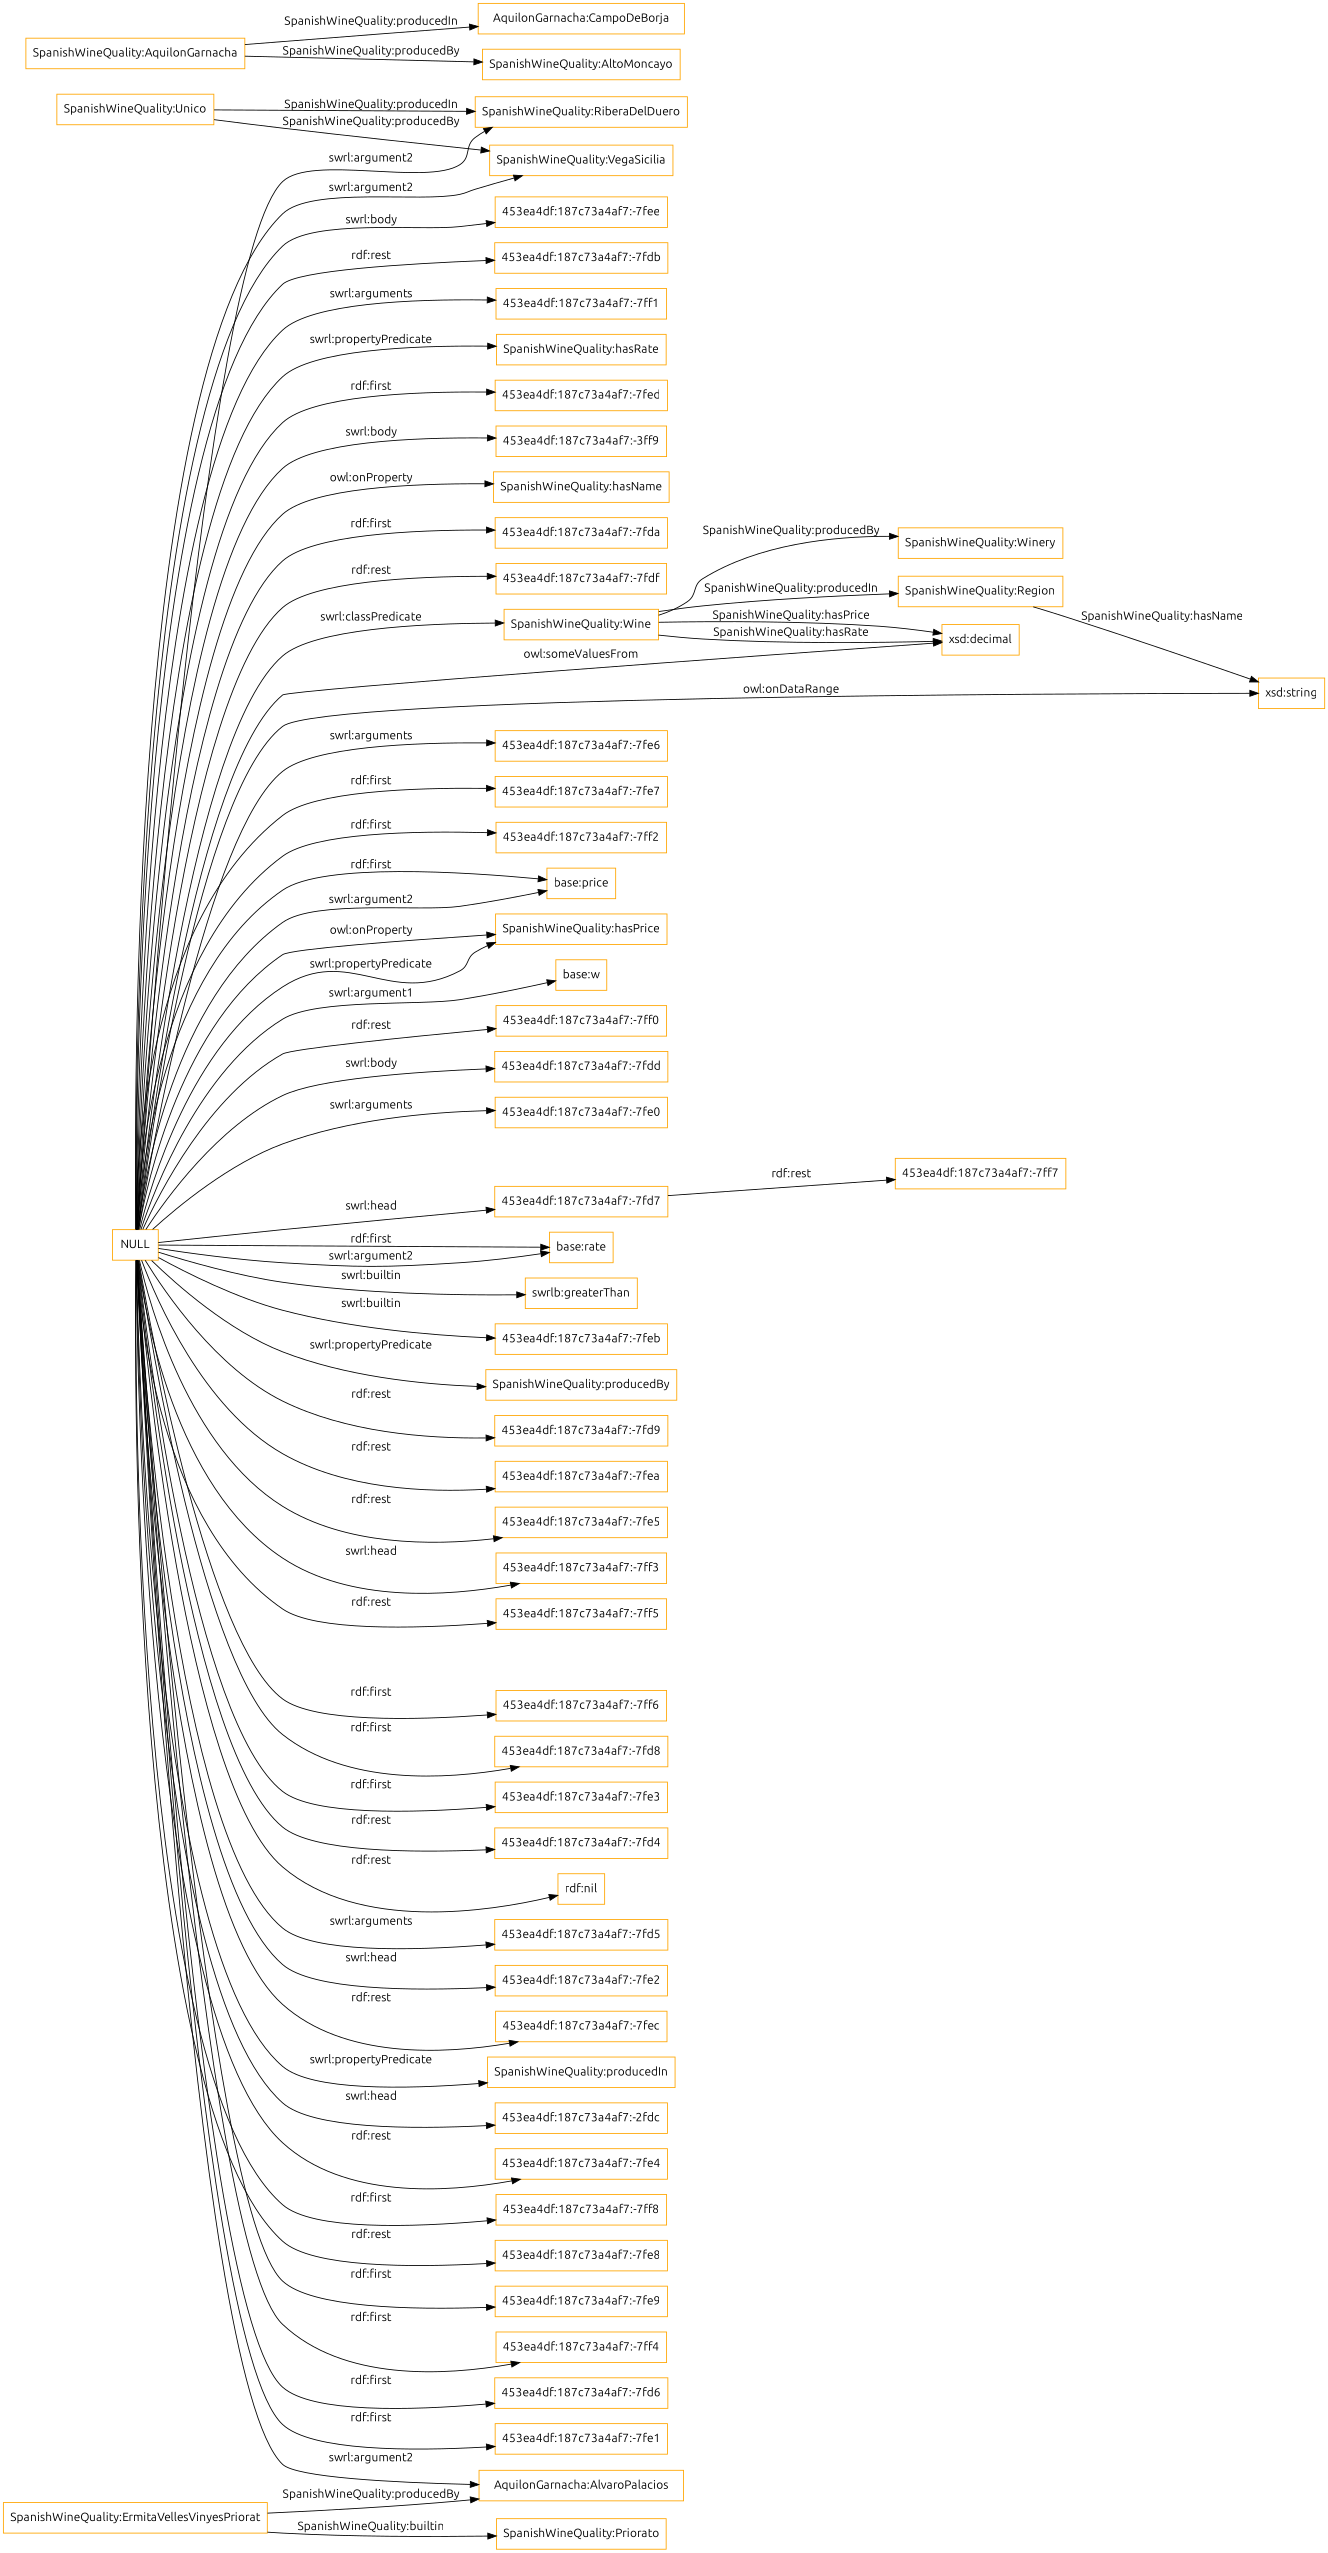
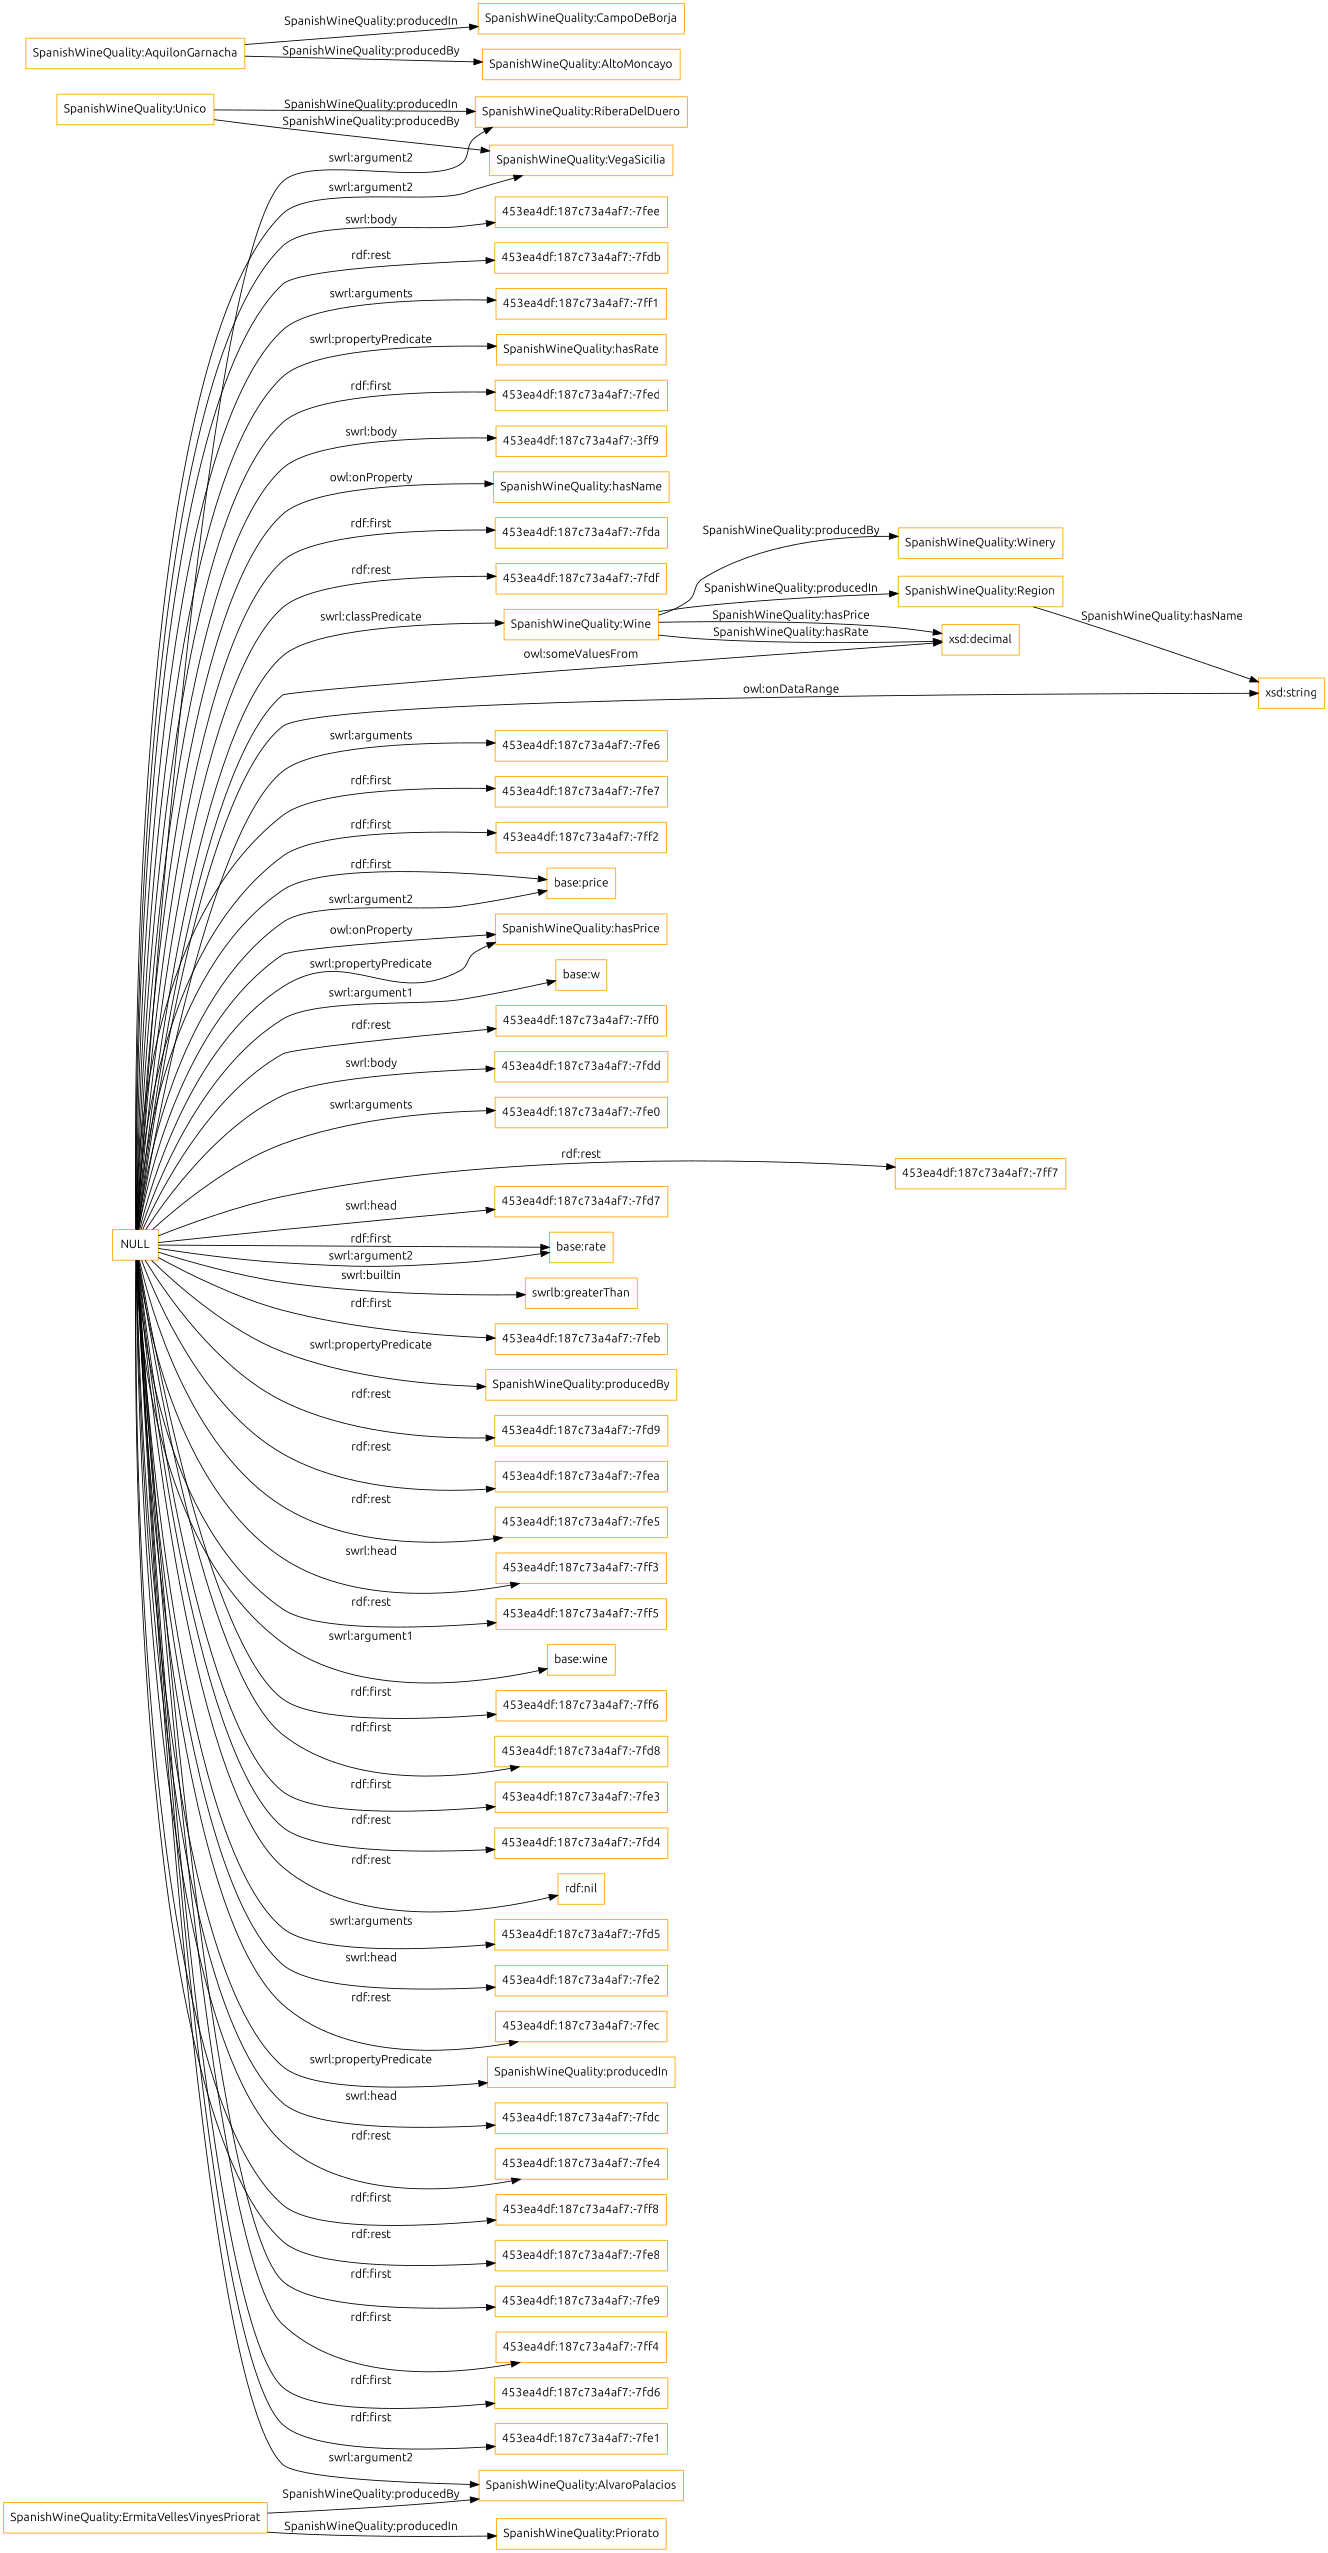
(581, 19) -> (581, 19)
(777, 1188) -> (518, 1167)
(371, 1304) -> (371, 1304)
none -> (581, 1660)
(581, 2118) -> (581, 2118)
(581, 2486) -> (581, 2486)
(371, 2527) -> (371, 2527)
